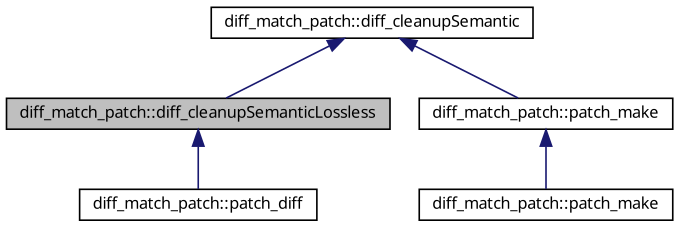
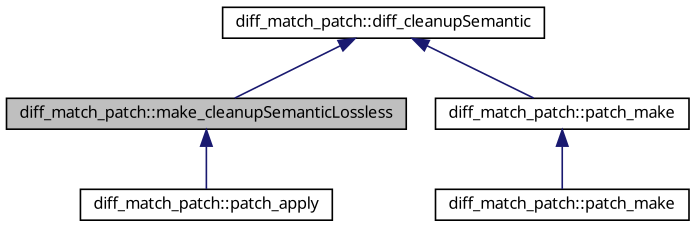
(198, 114) -> (206, 114)
(198, 205) -> (206, 205)
